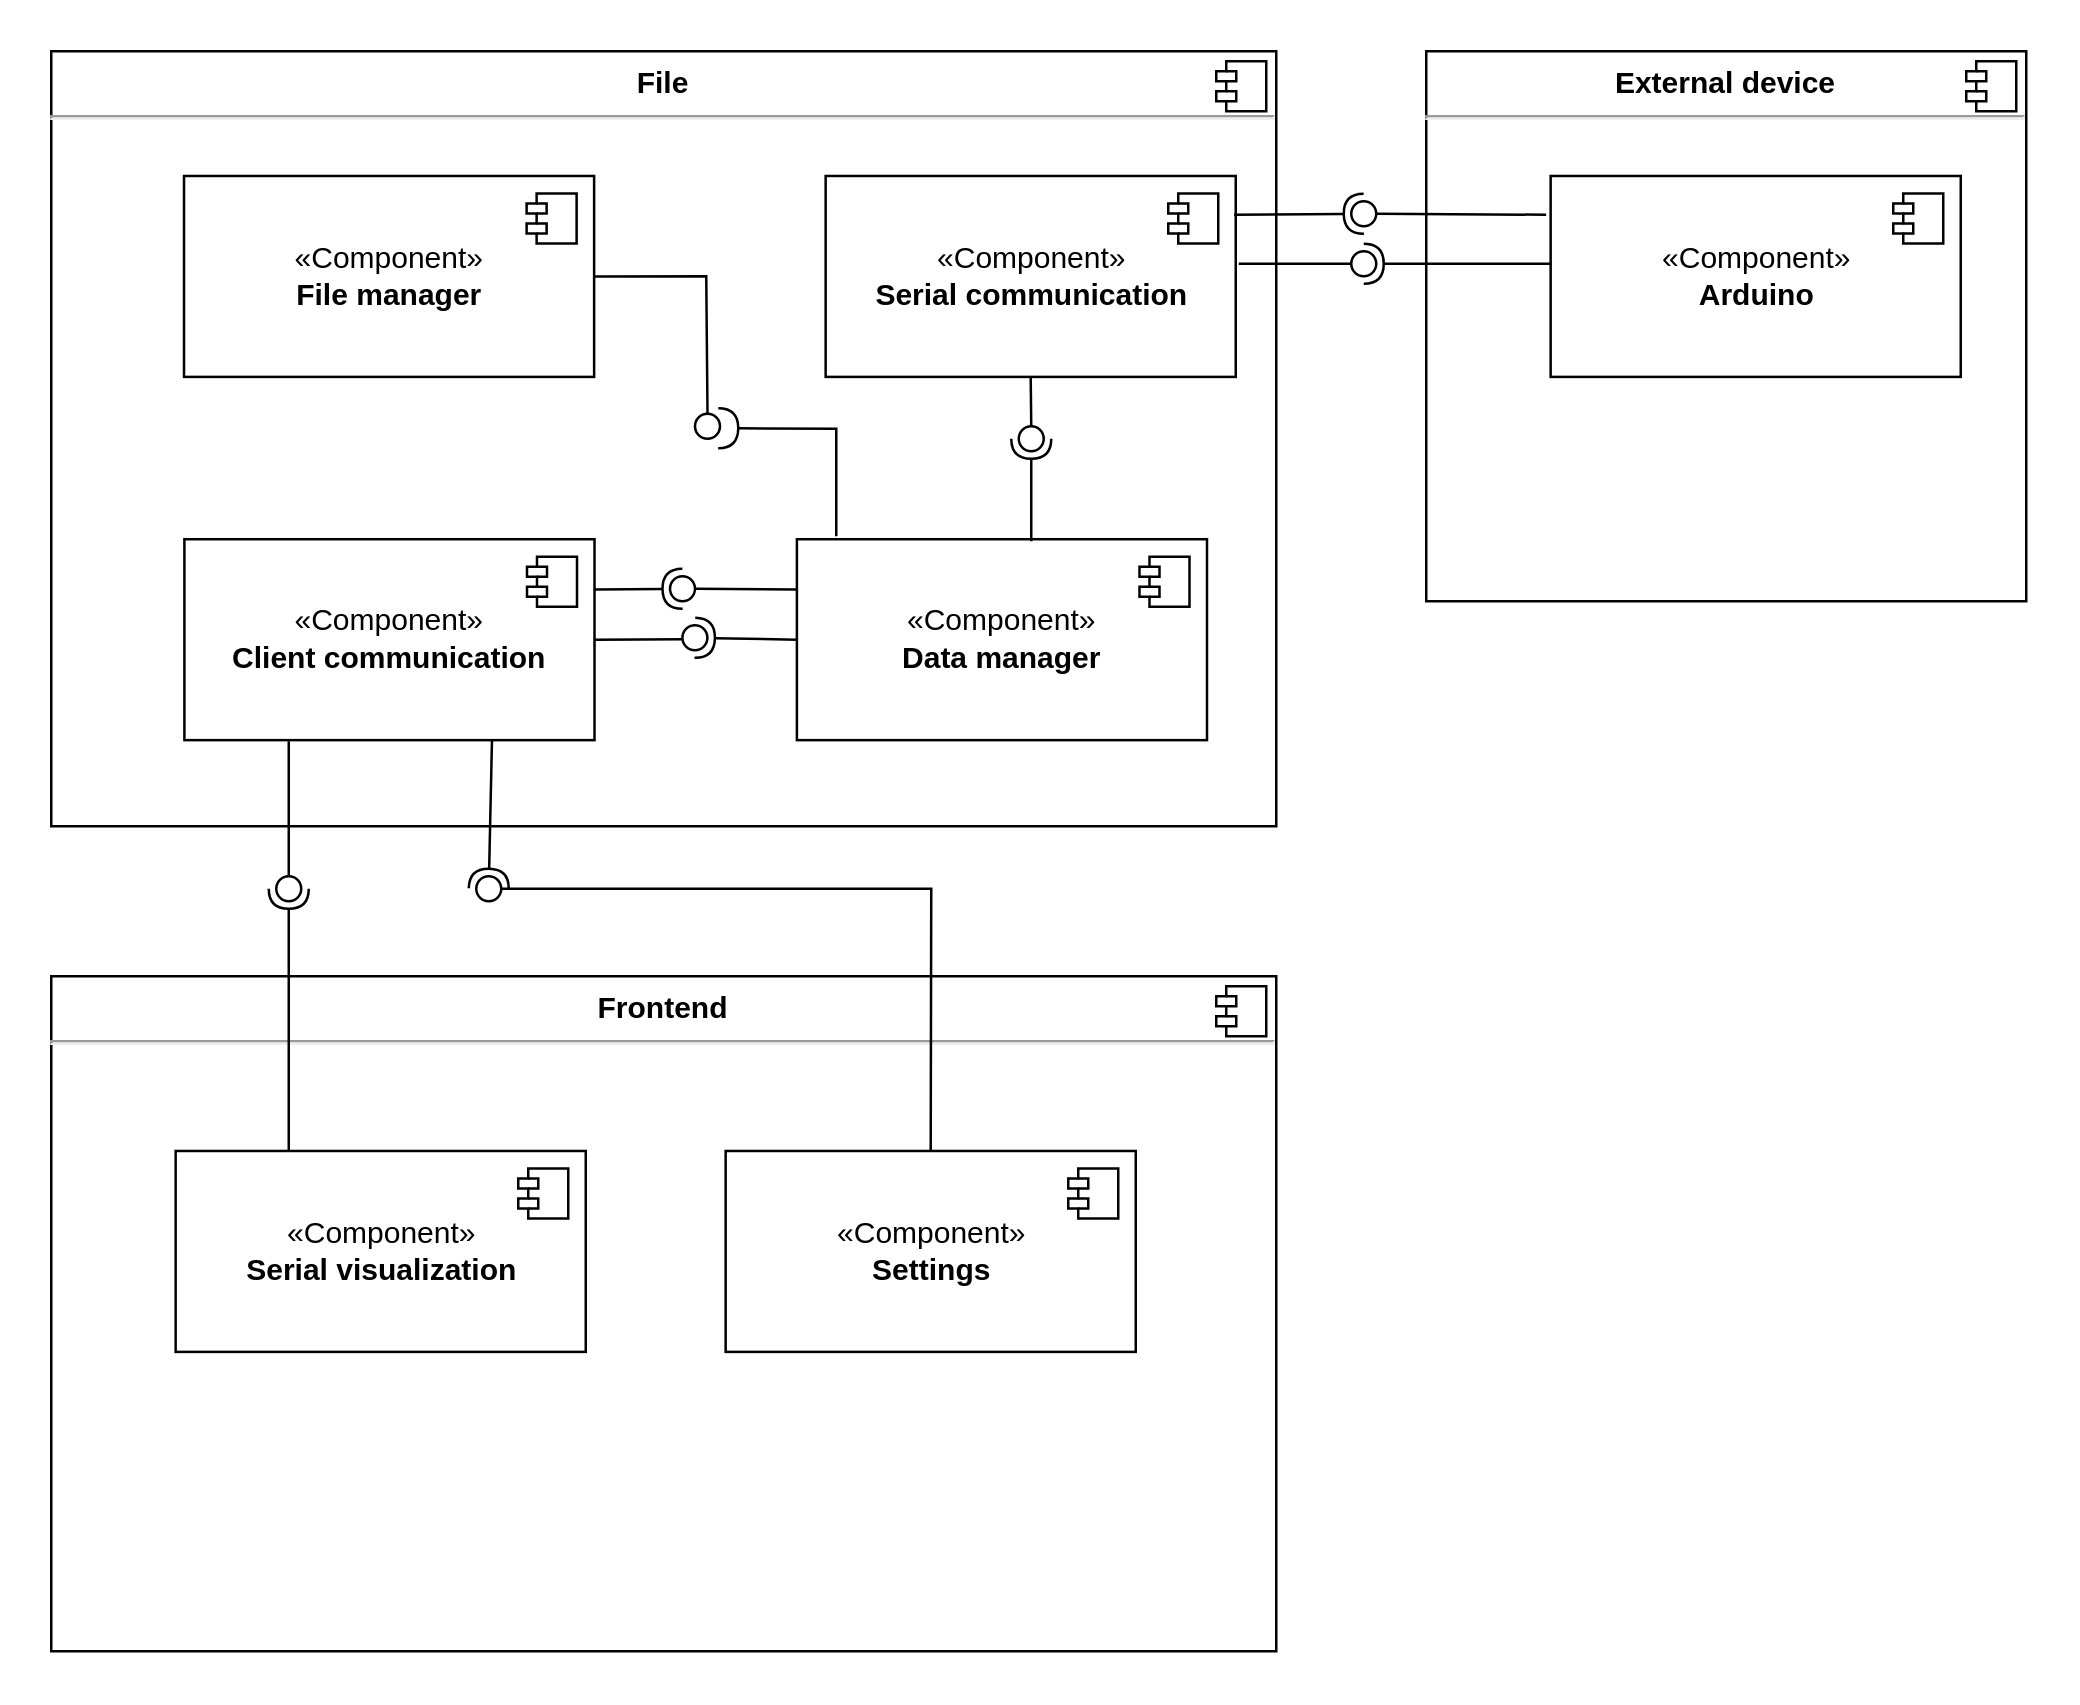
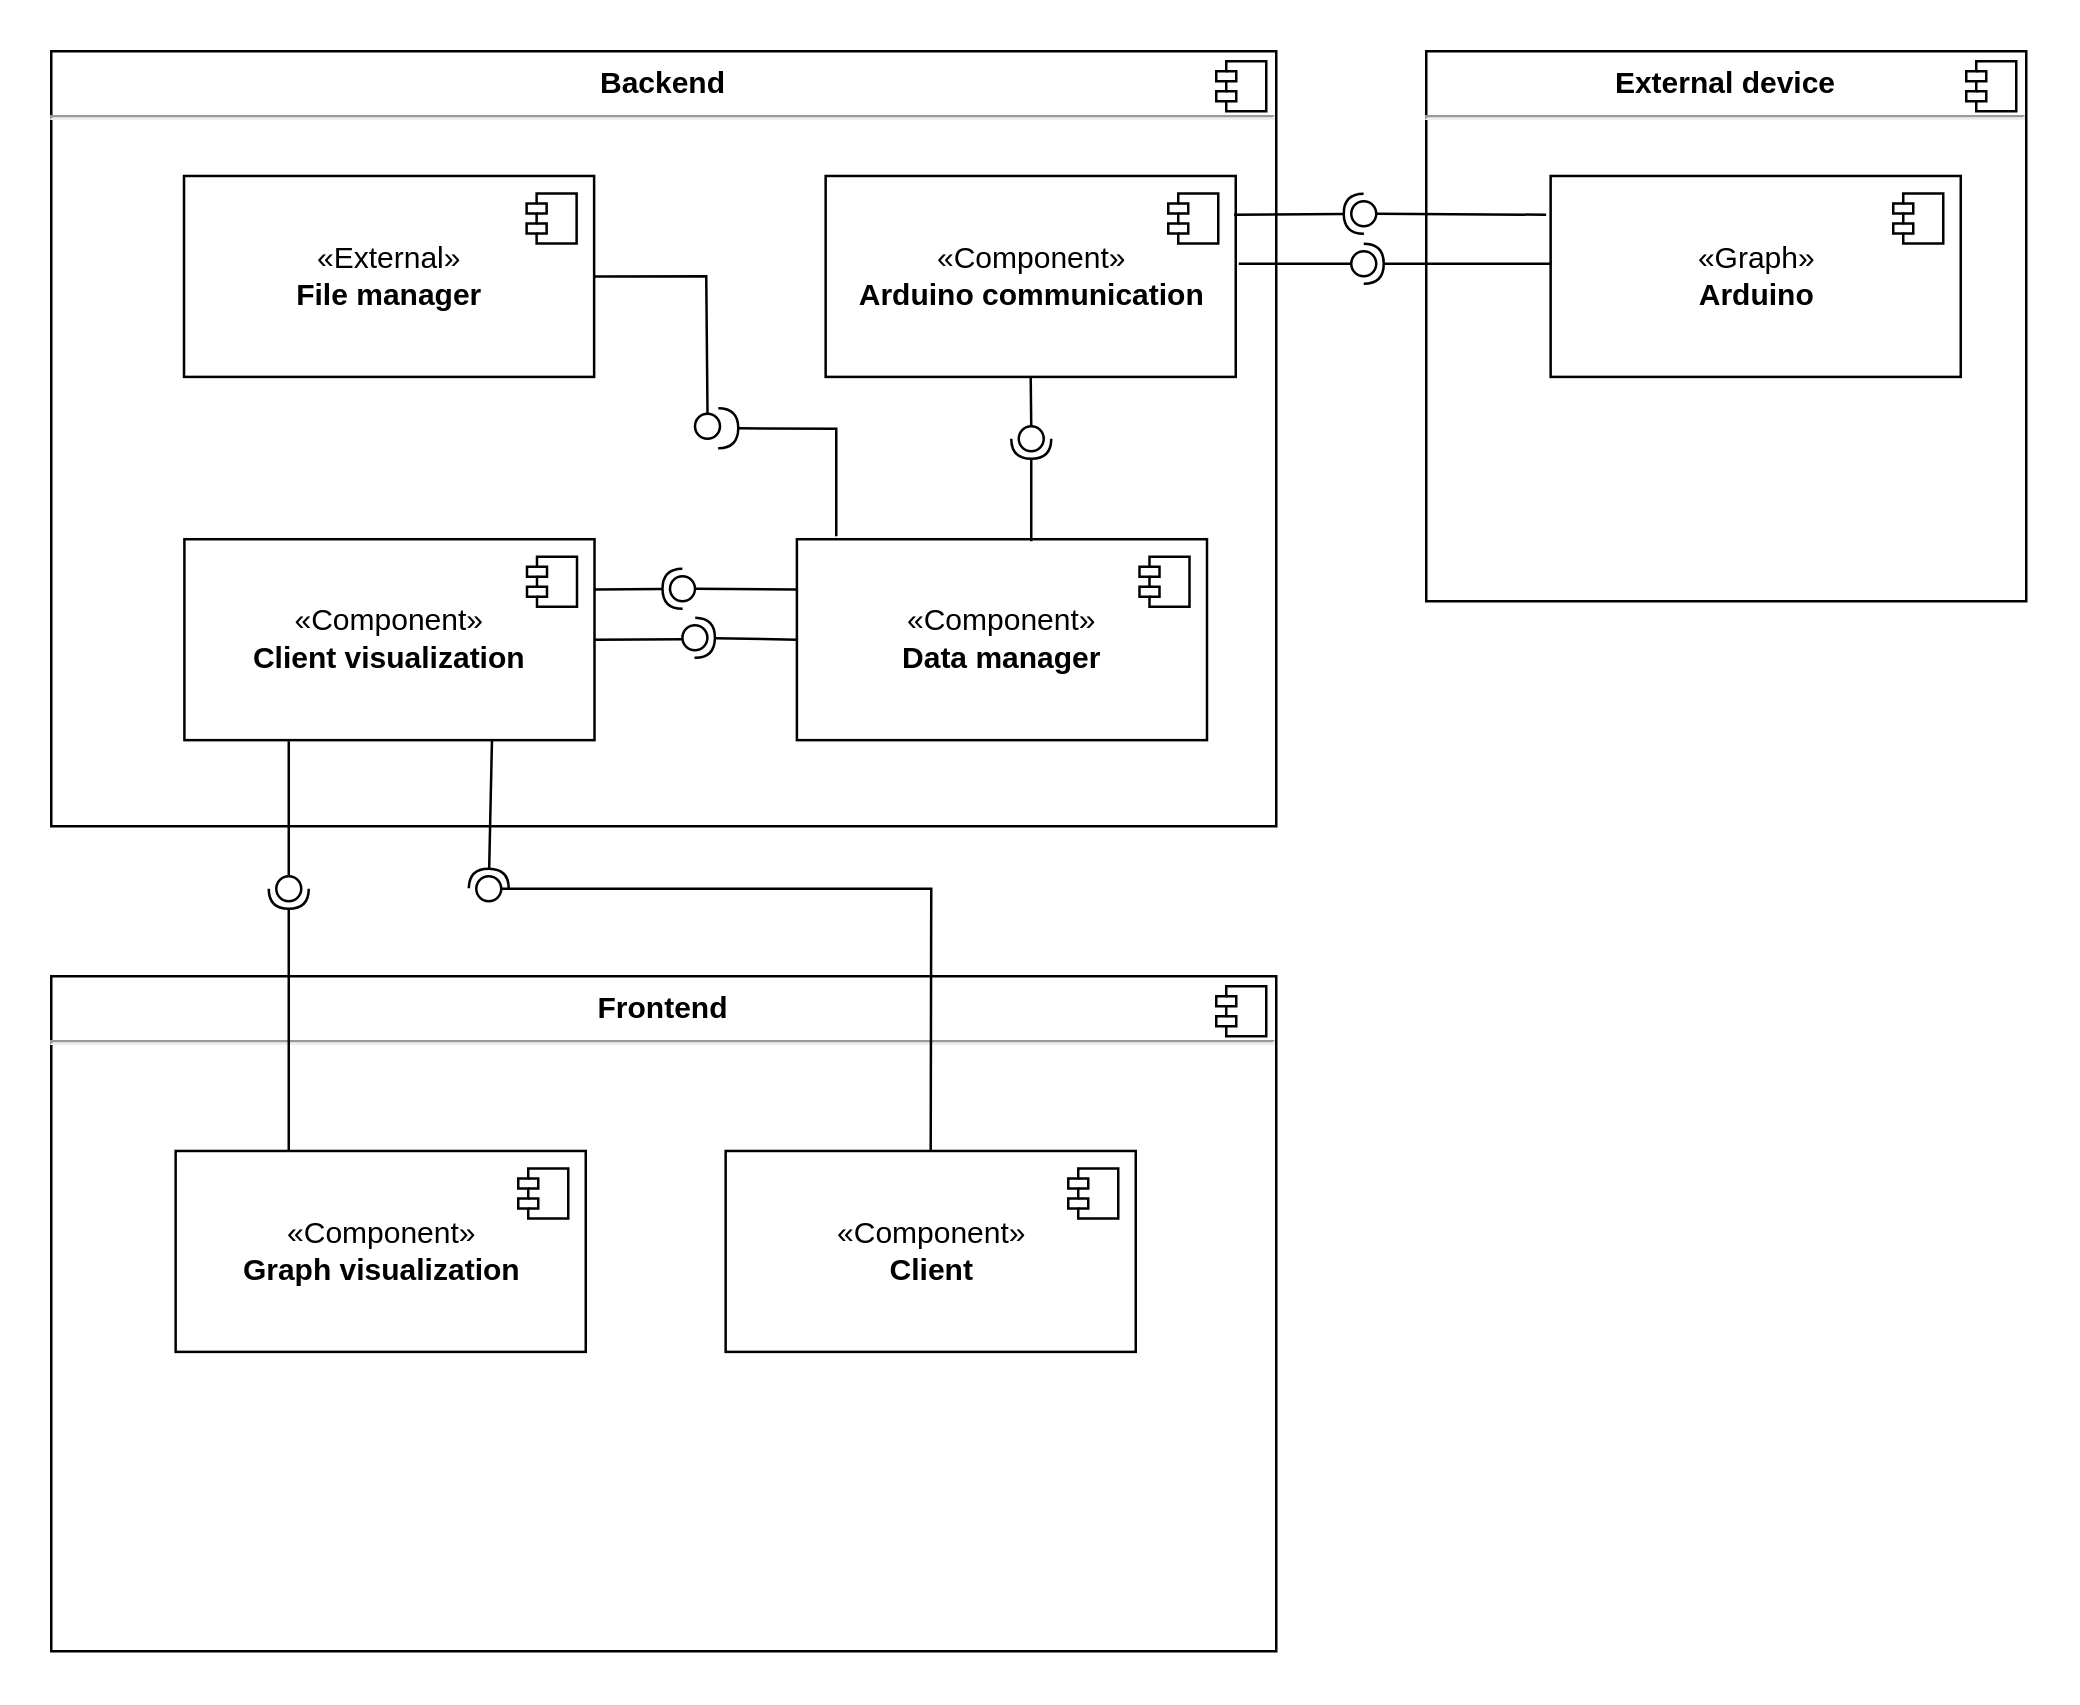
(77, 51) -> (110, 51)
(390, 276) -> (390, 276)
(1033, 276) -> (1033, 276)
(1758, 276) -> (1758, 276)
(390, 639) -> (390, 639)
(383, 1251) -> (383, 1251)
(933, 1251) -> (933, 1251)
